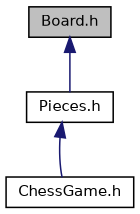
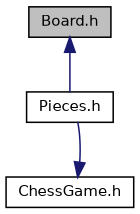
(60, 157) -> (80, 142)
